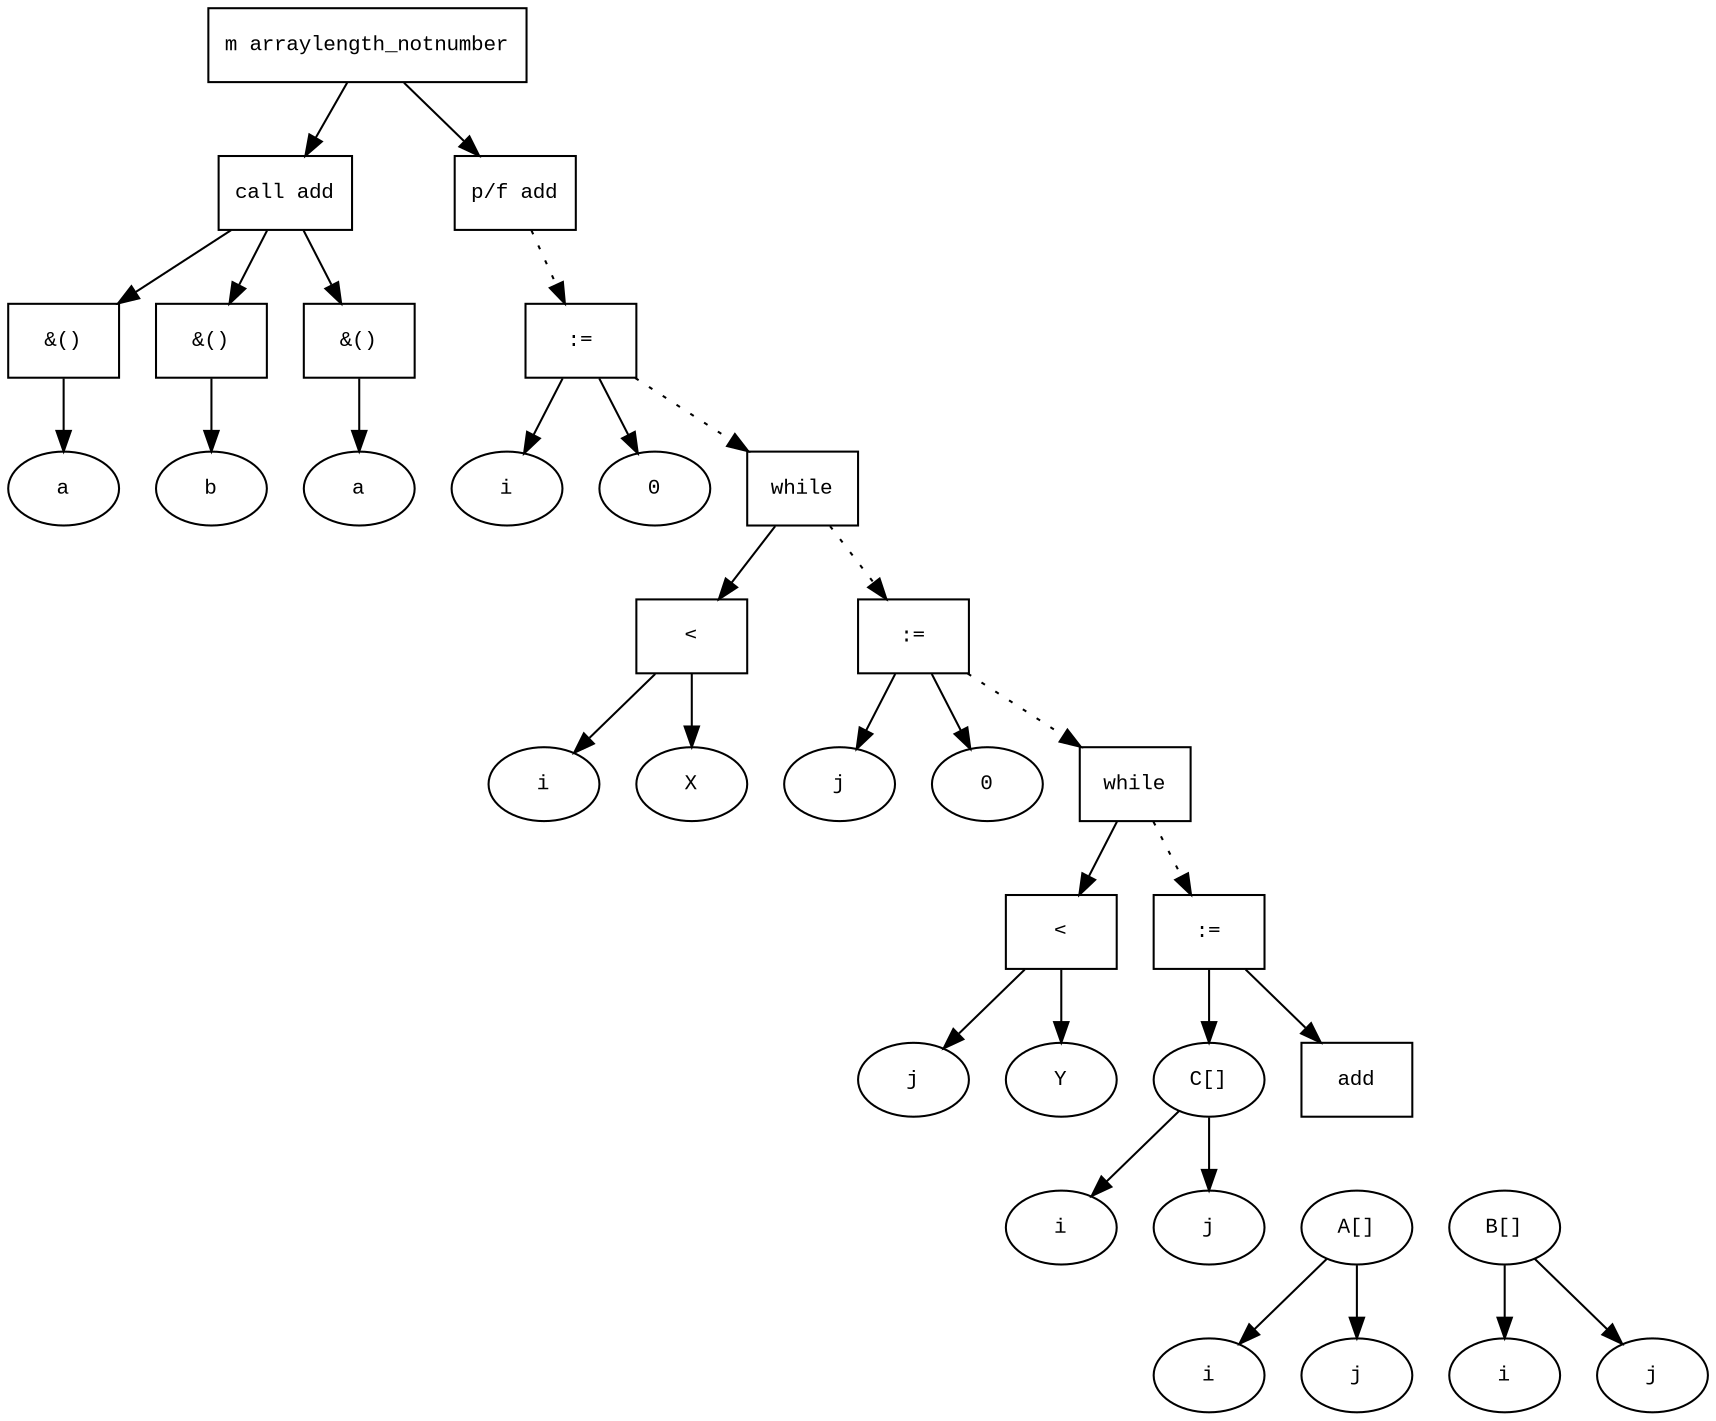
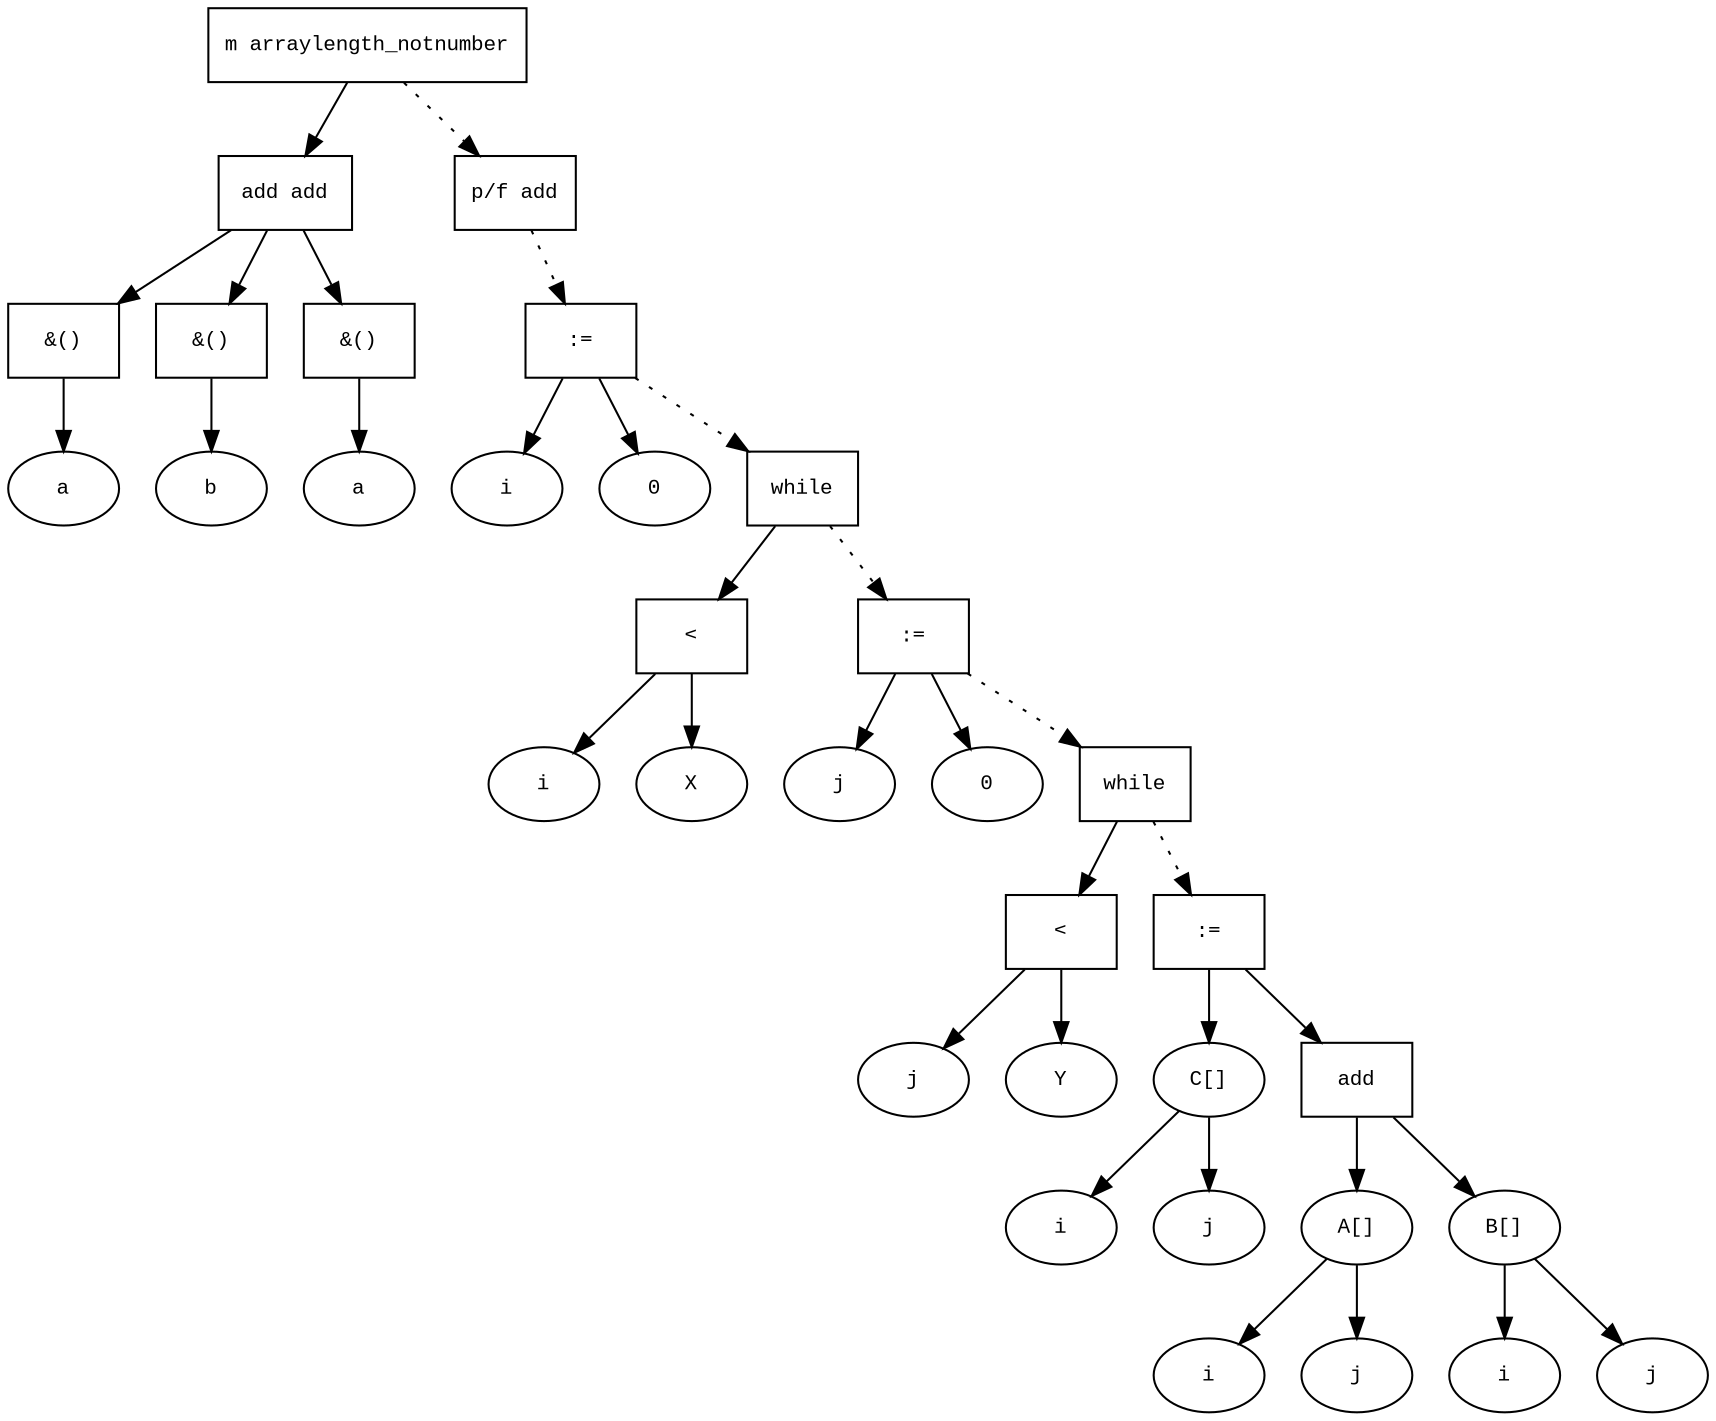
(434, 112) -> (434, 112)
(285, 193) -> (285, 193)
none -> (1357, 1144)
none -> (1426, 1149)
